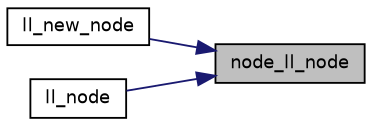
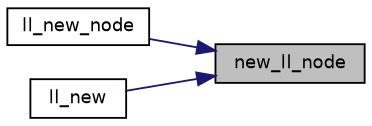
(290, 64) -> (290, 64)
(78, 99) -> (78, 99)
